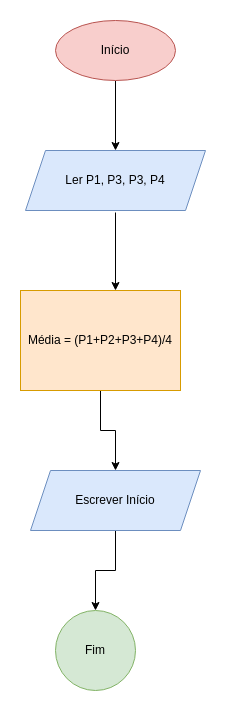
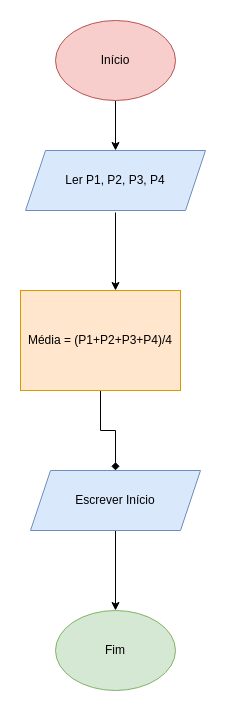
(116, 51) -> (116, 61)
(116, 181) -> (116, 181)
(116, 462) -> (116, 461)
(96, 651) -> (116, 651)
